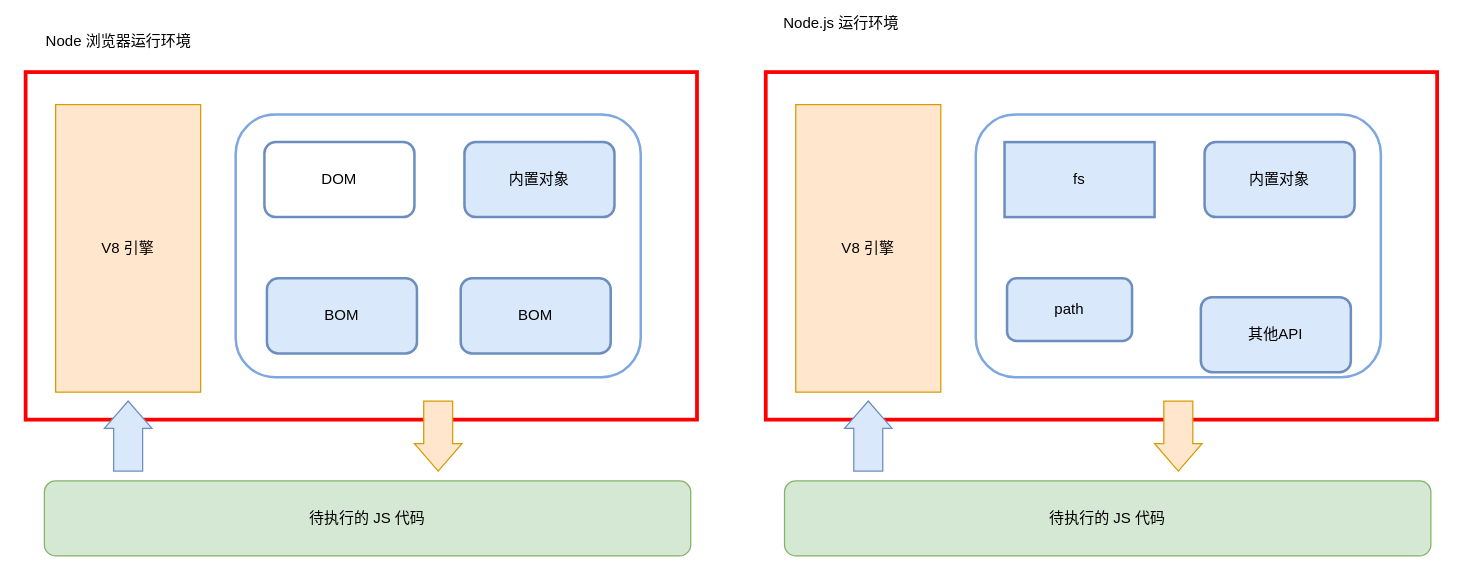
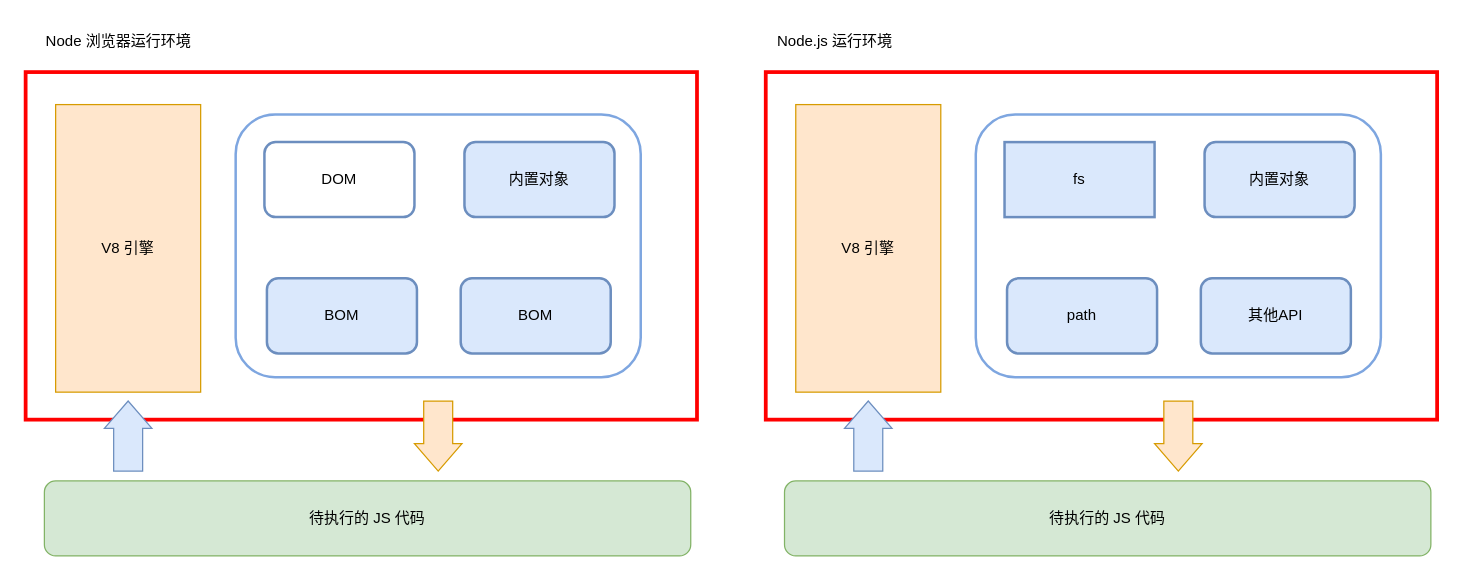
(841, 23) -> (834, 42)
(1069, 309) -> (1082, 316)
(1276, 334) -> (1276, 316)
